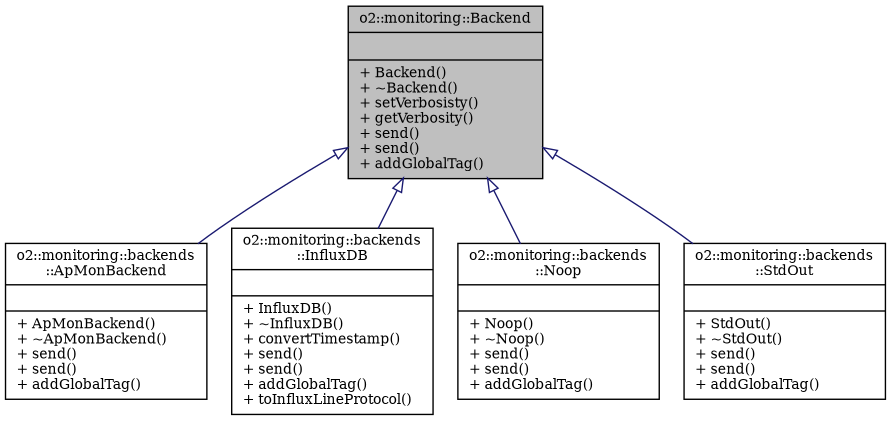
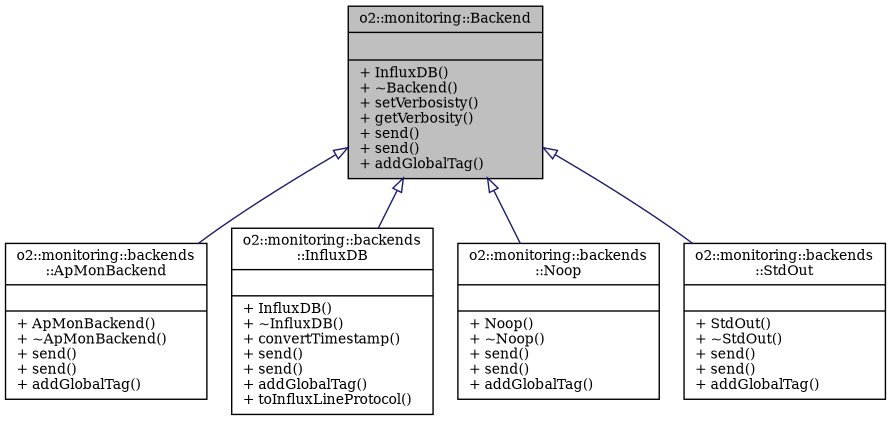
(403, 73) -> (404, 73)
